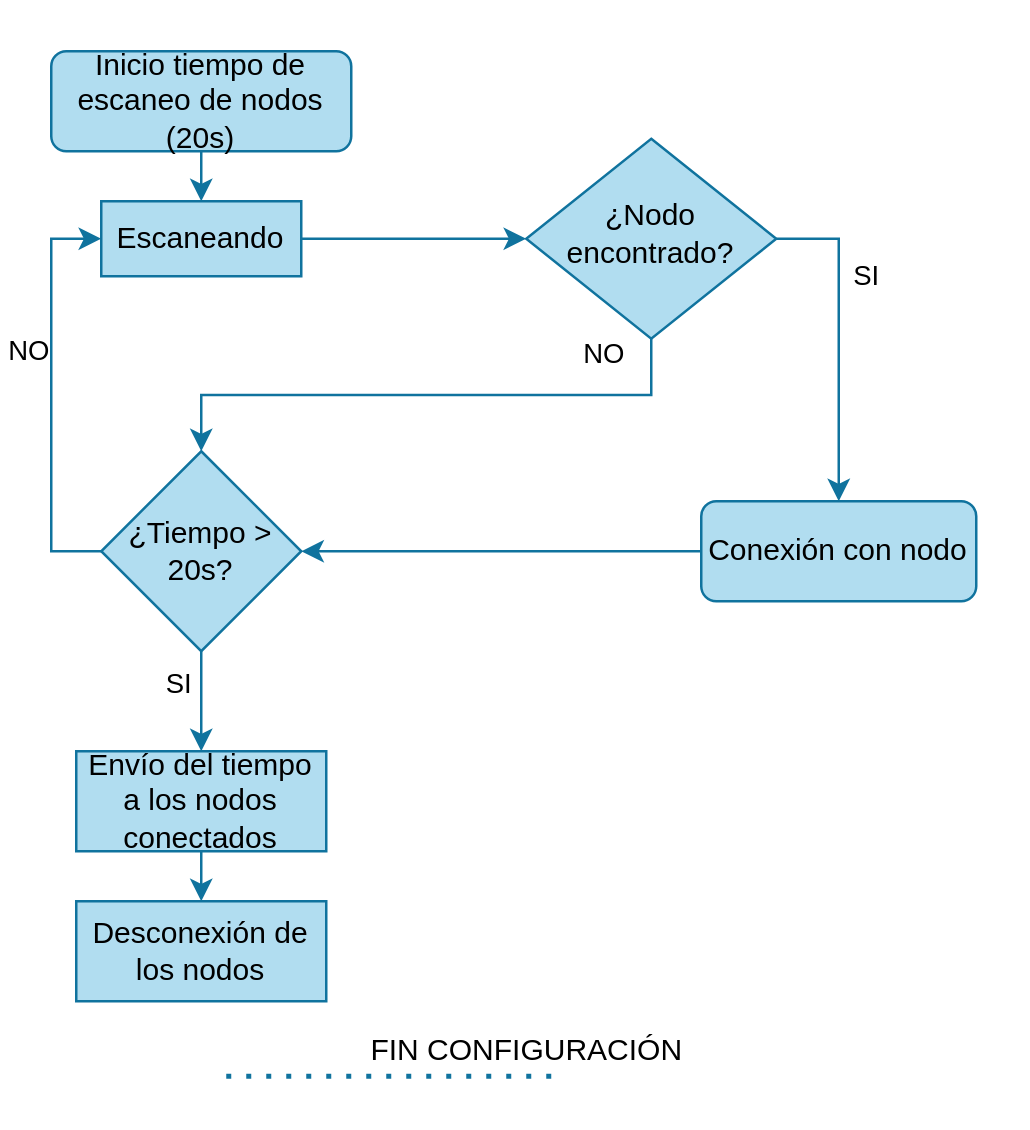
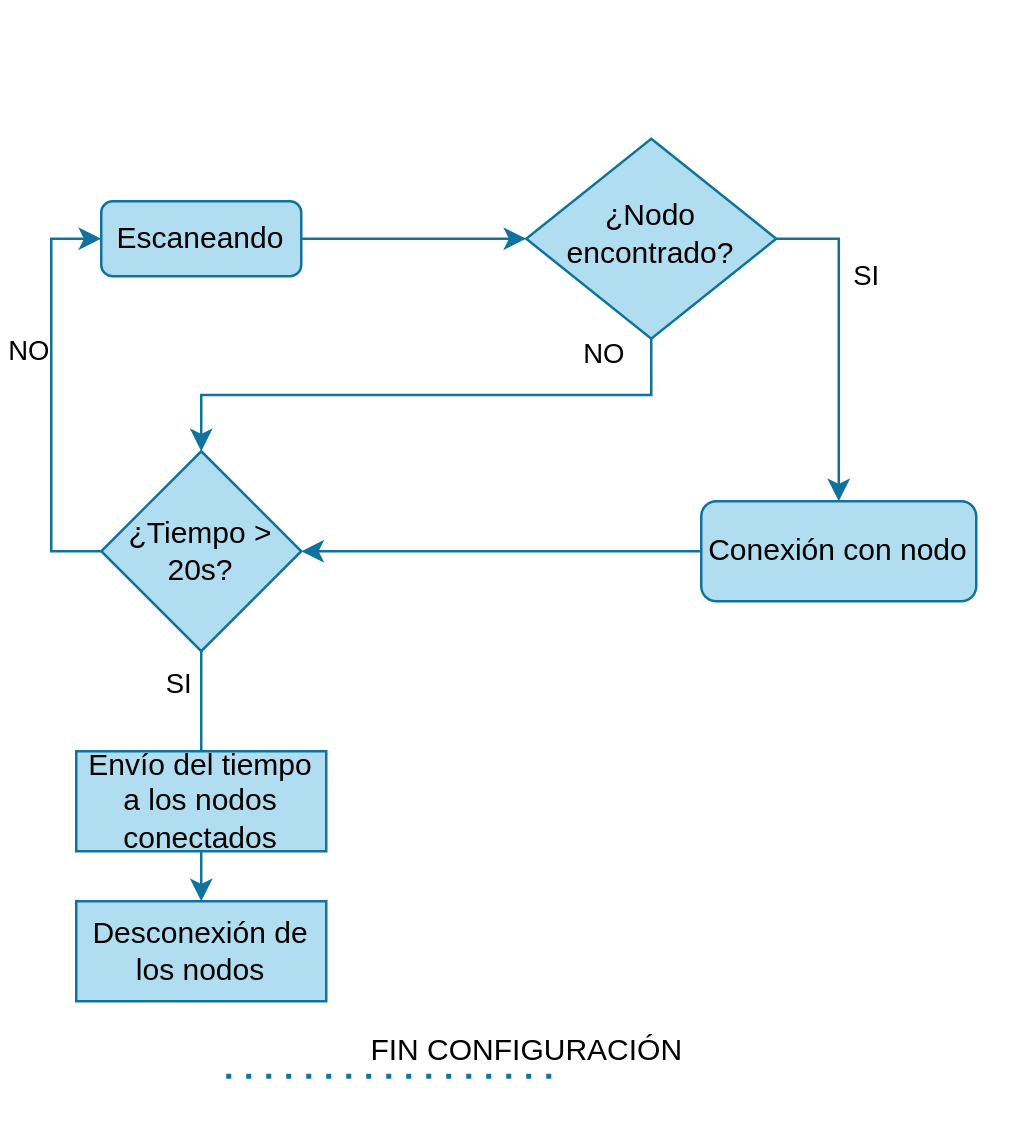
(201, 101) -> none
(201, 168) -> none
(201, 239) -> (201, 239)
(201, 733) -> (201, 740)
